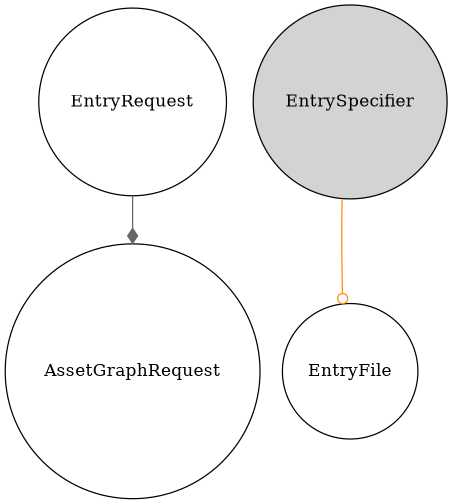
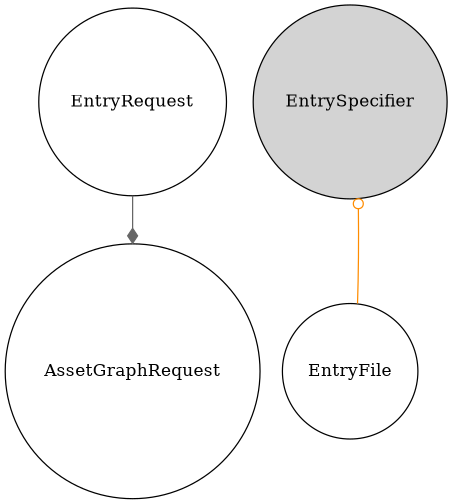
(342, 246) -> (358, 256)
